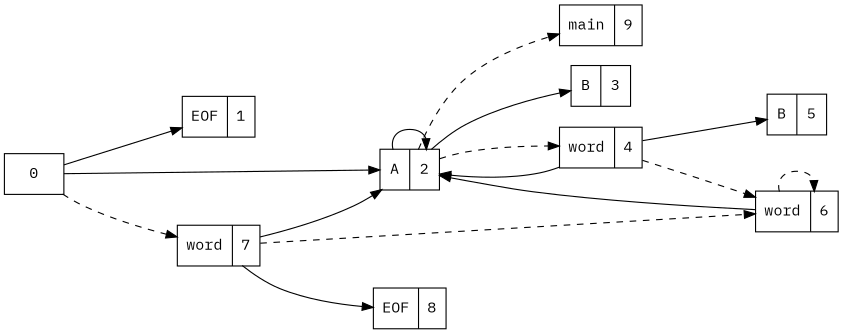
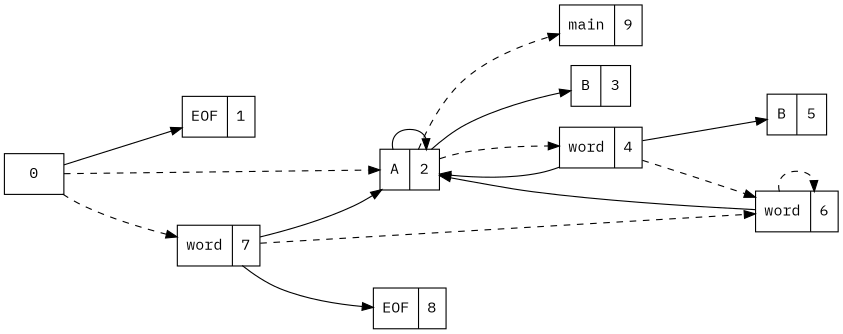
(216, 172) -> (216, 172)
